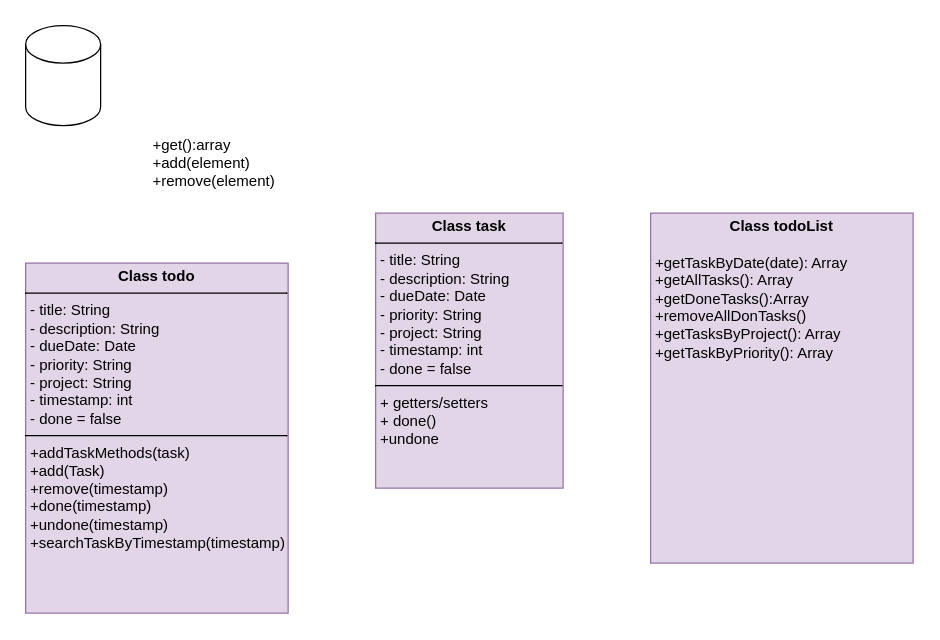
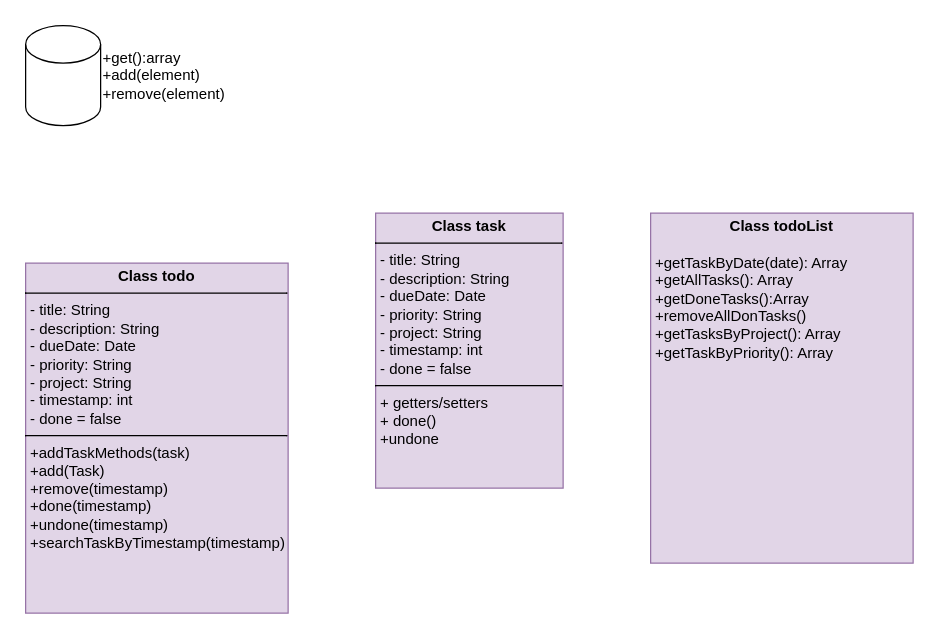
(213, 163) -> (163, 76)
